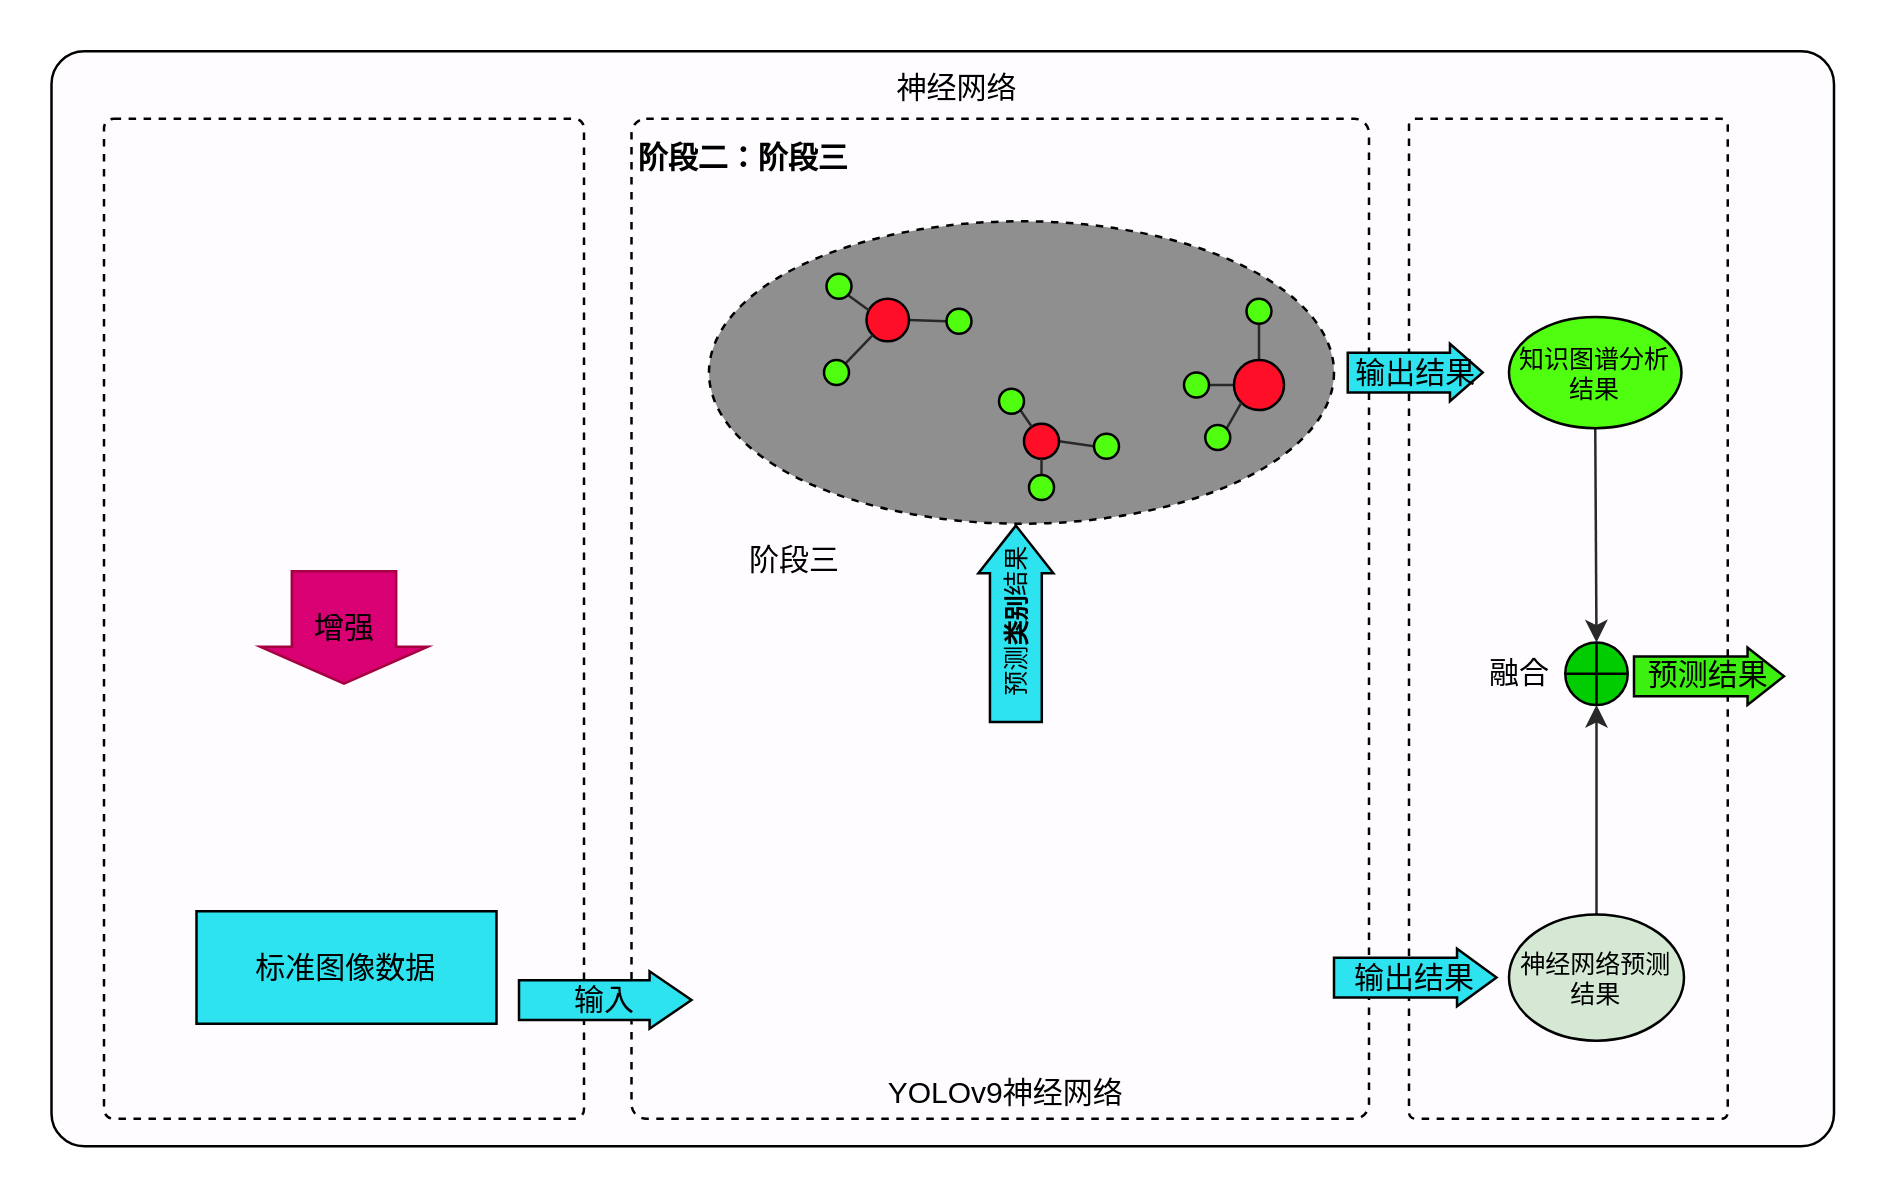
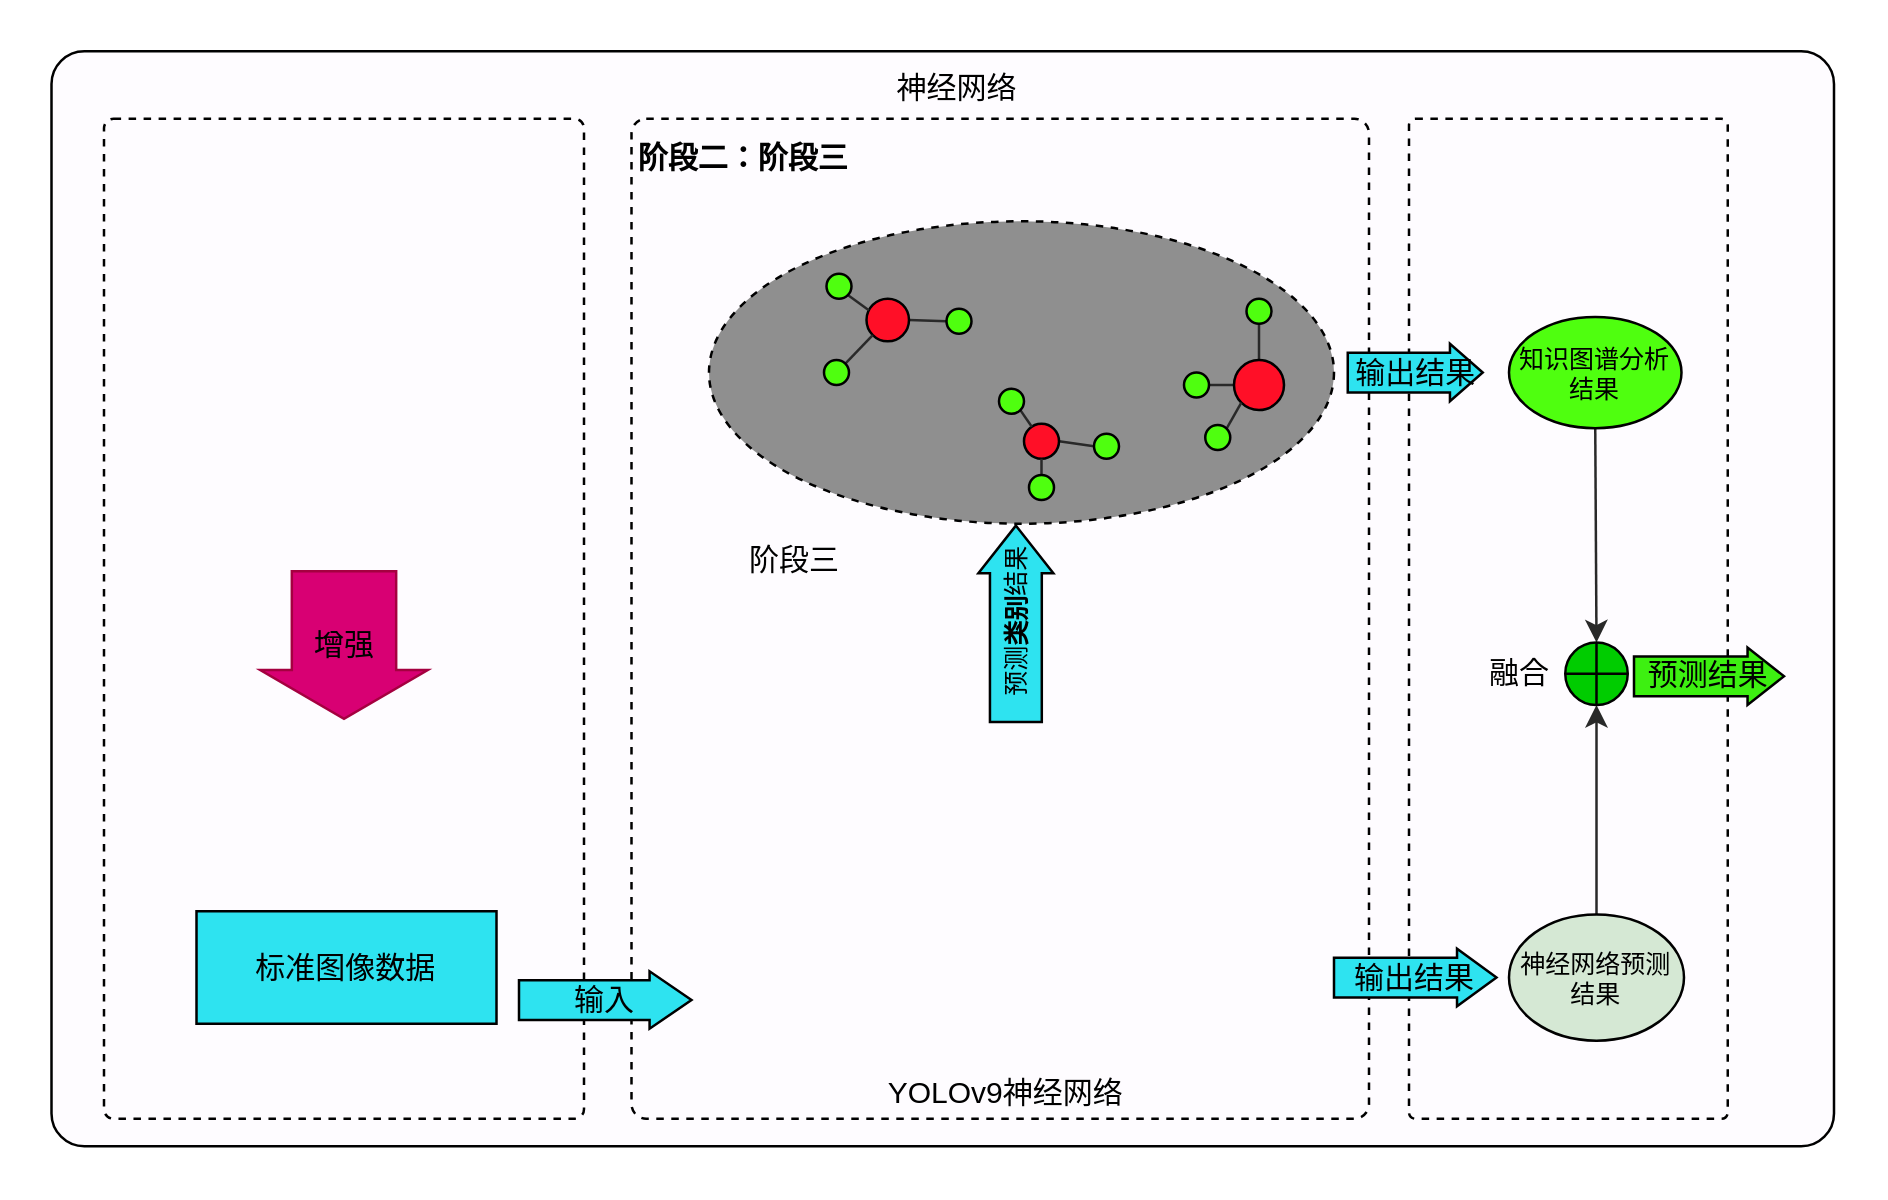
(344, 628) -> (344, 645)
